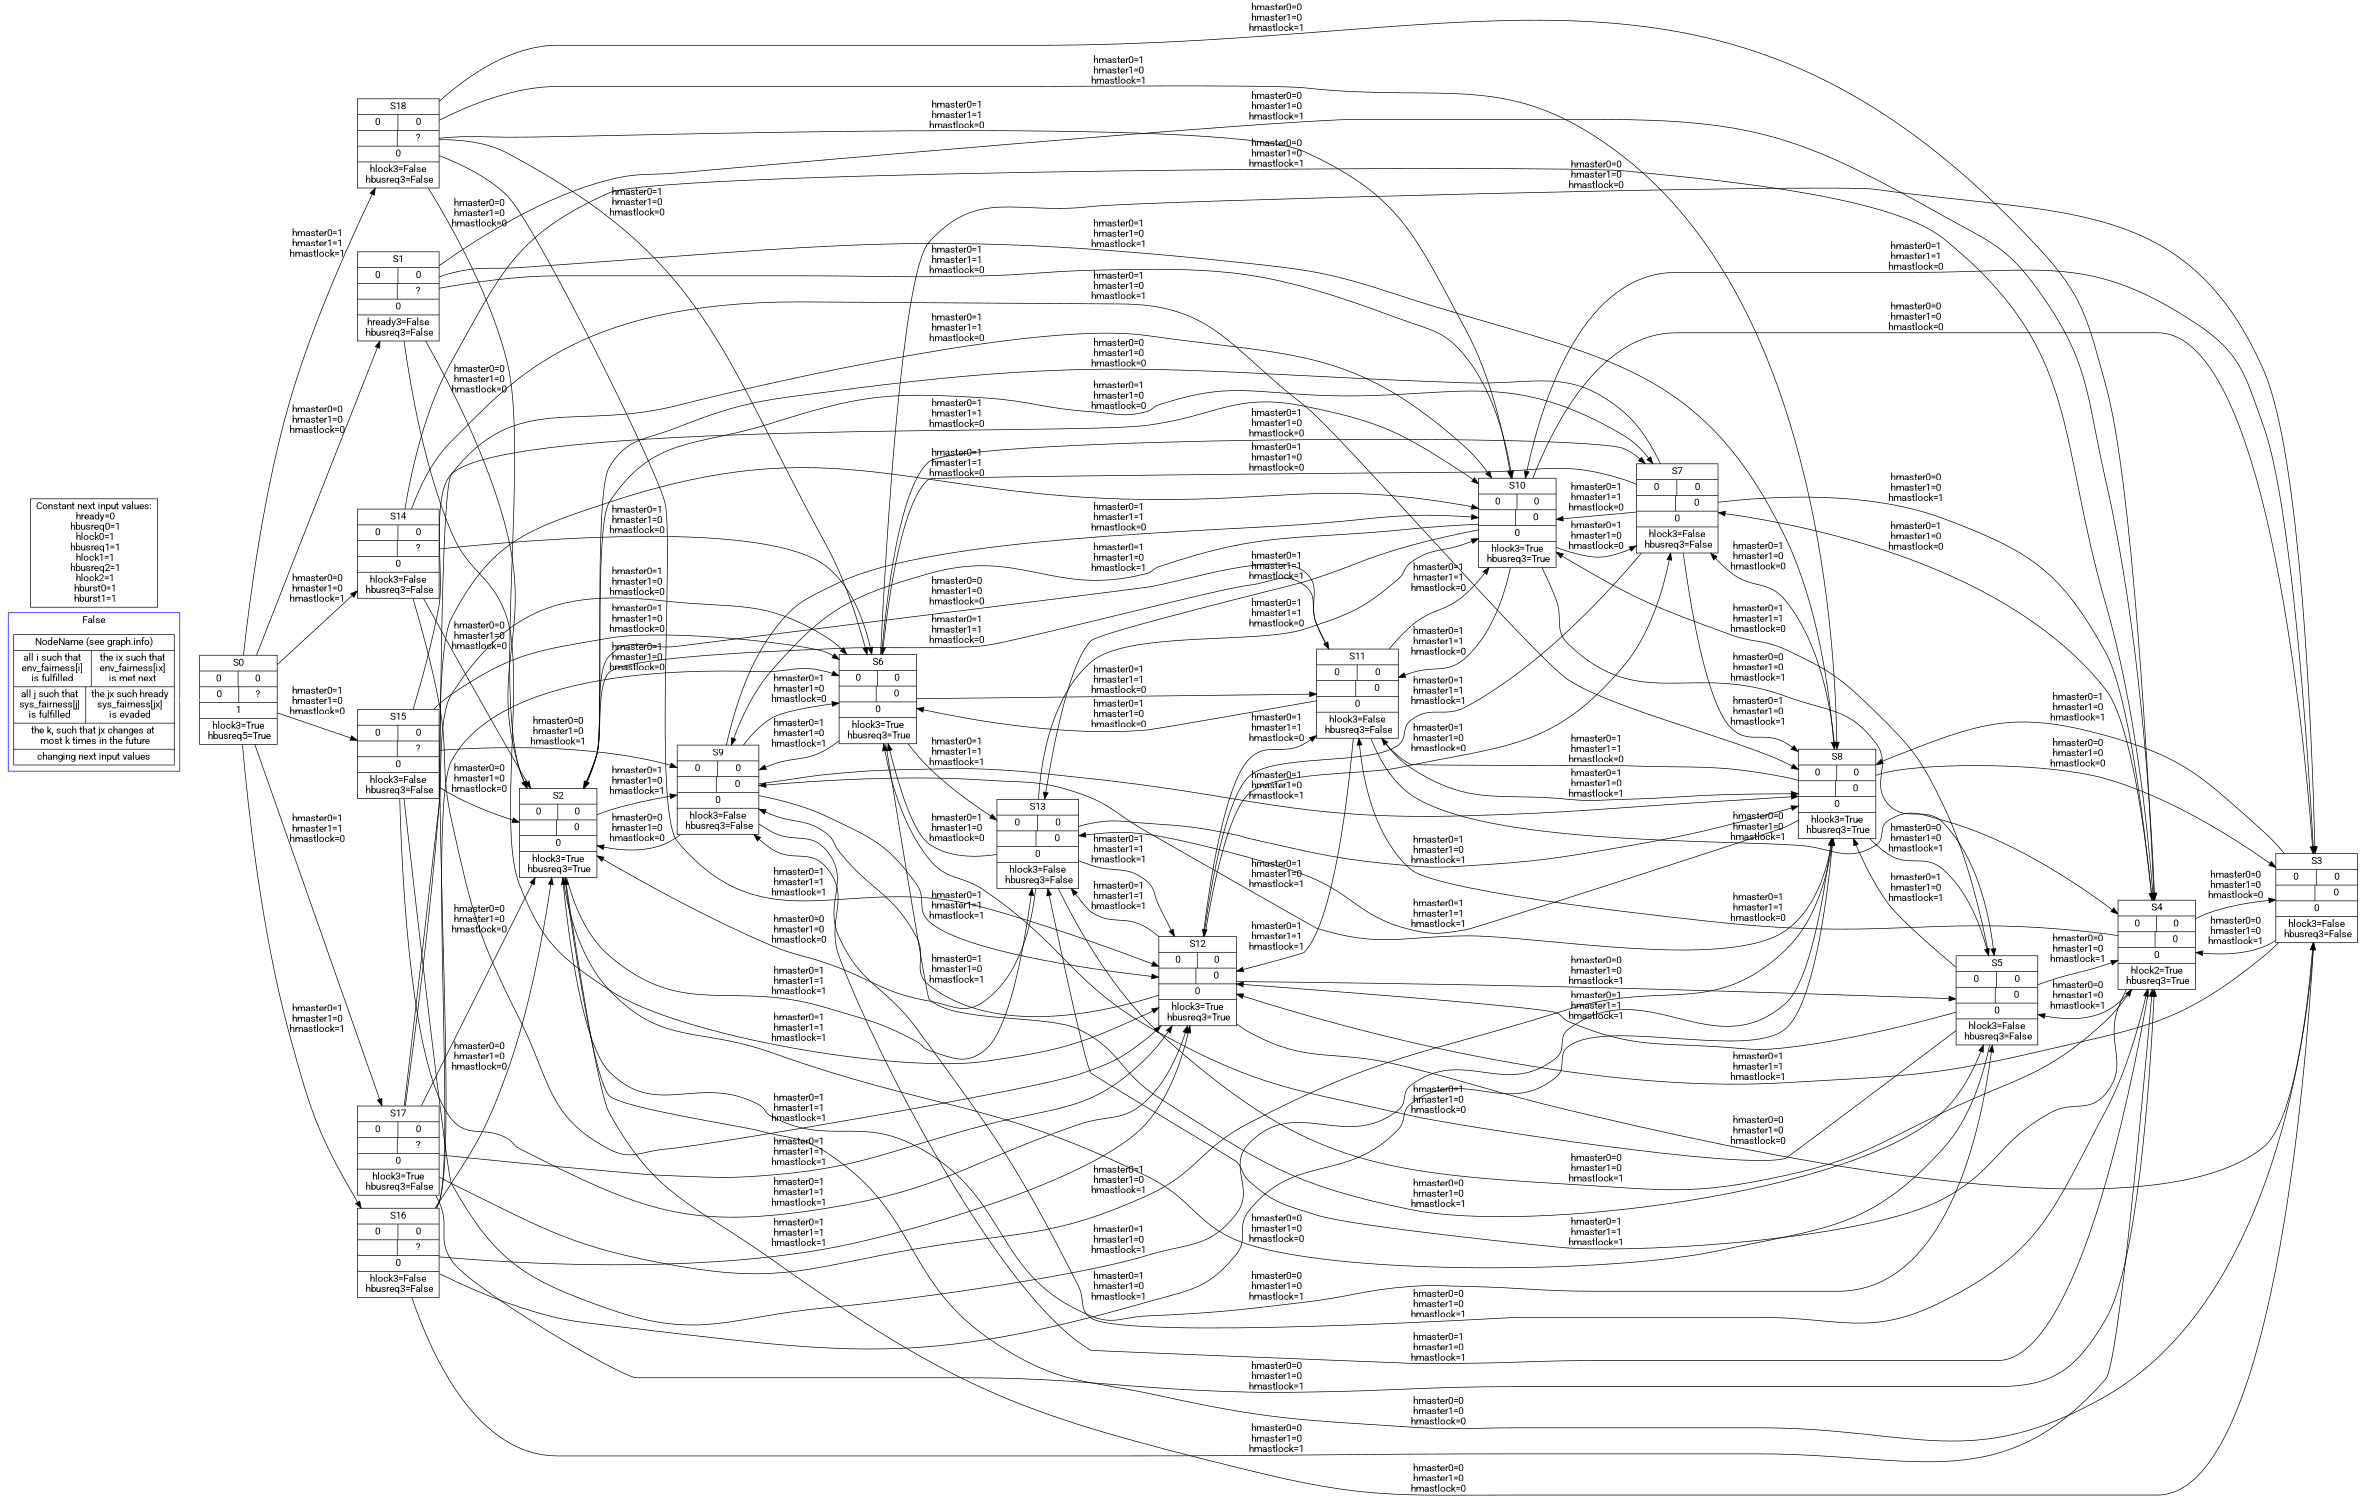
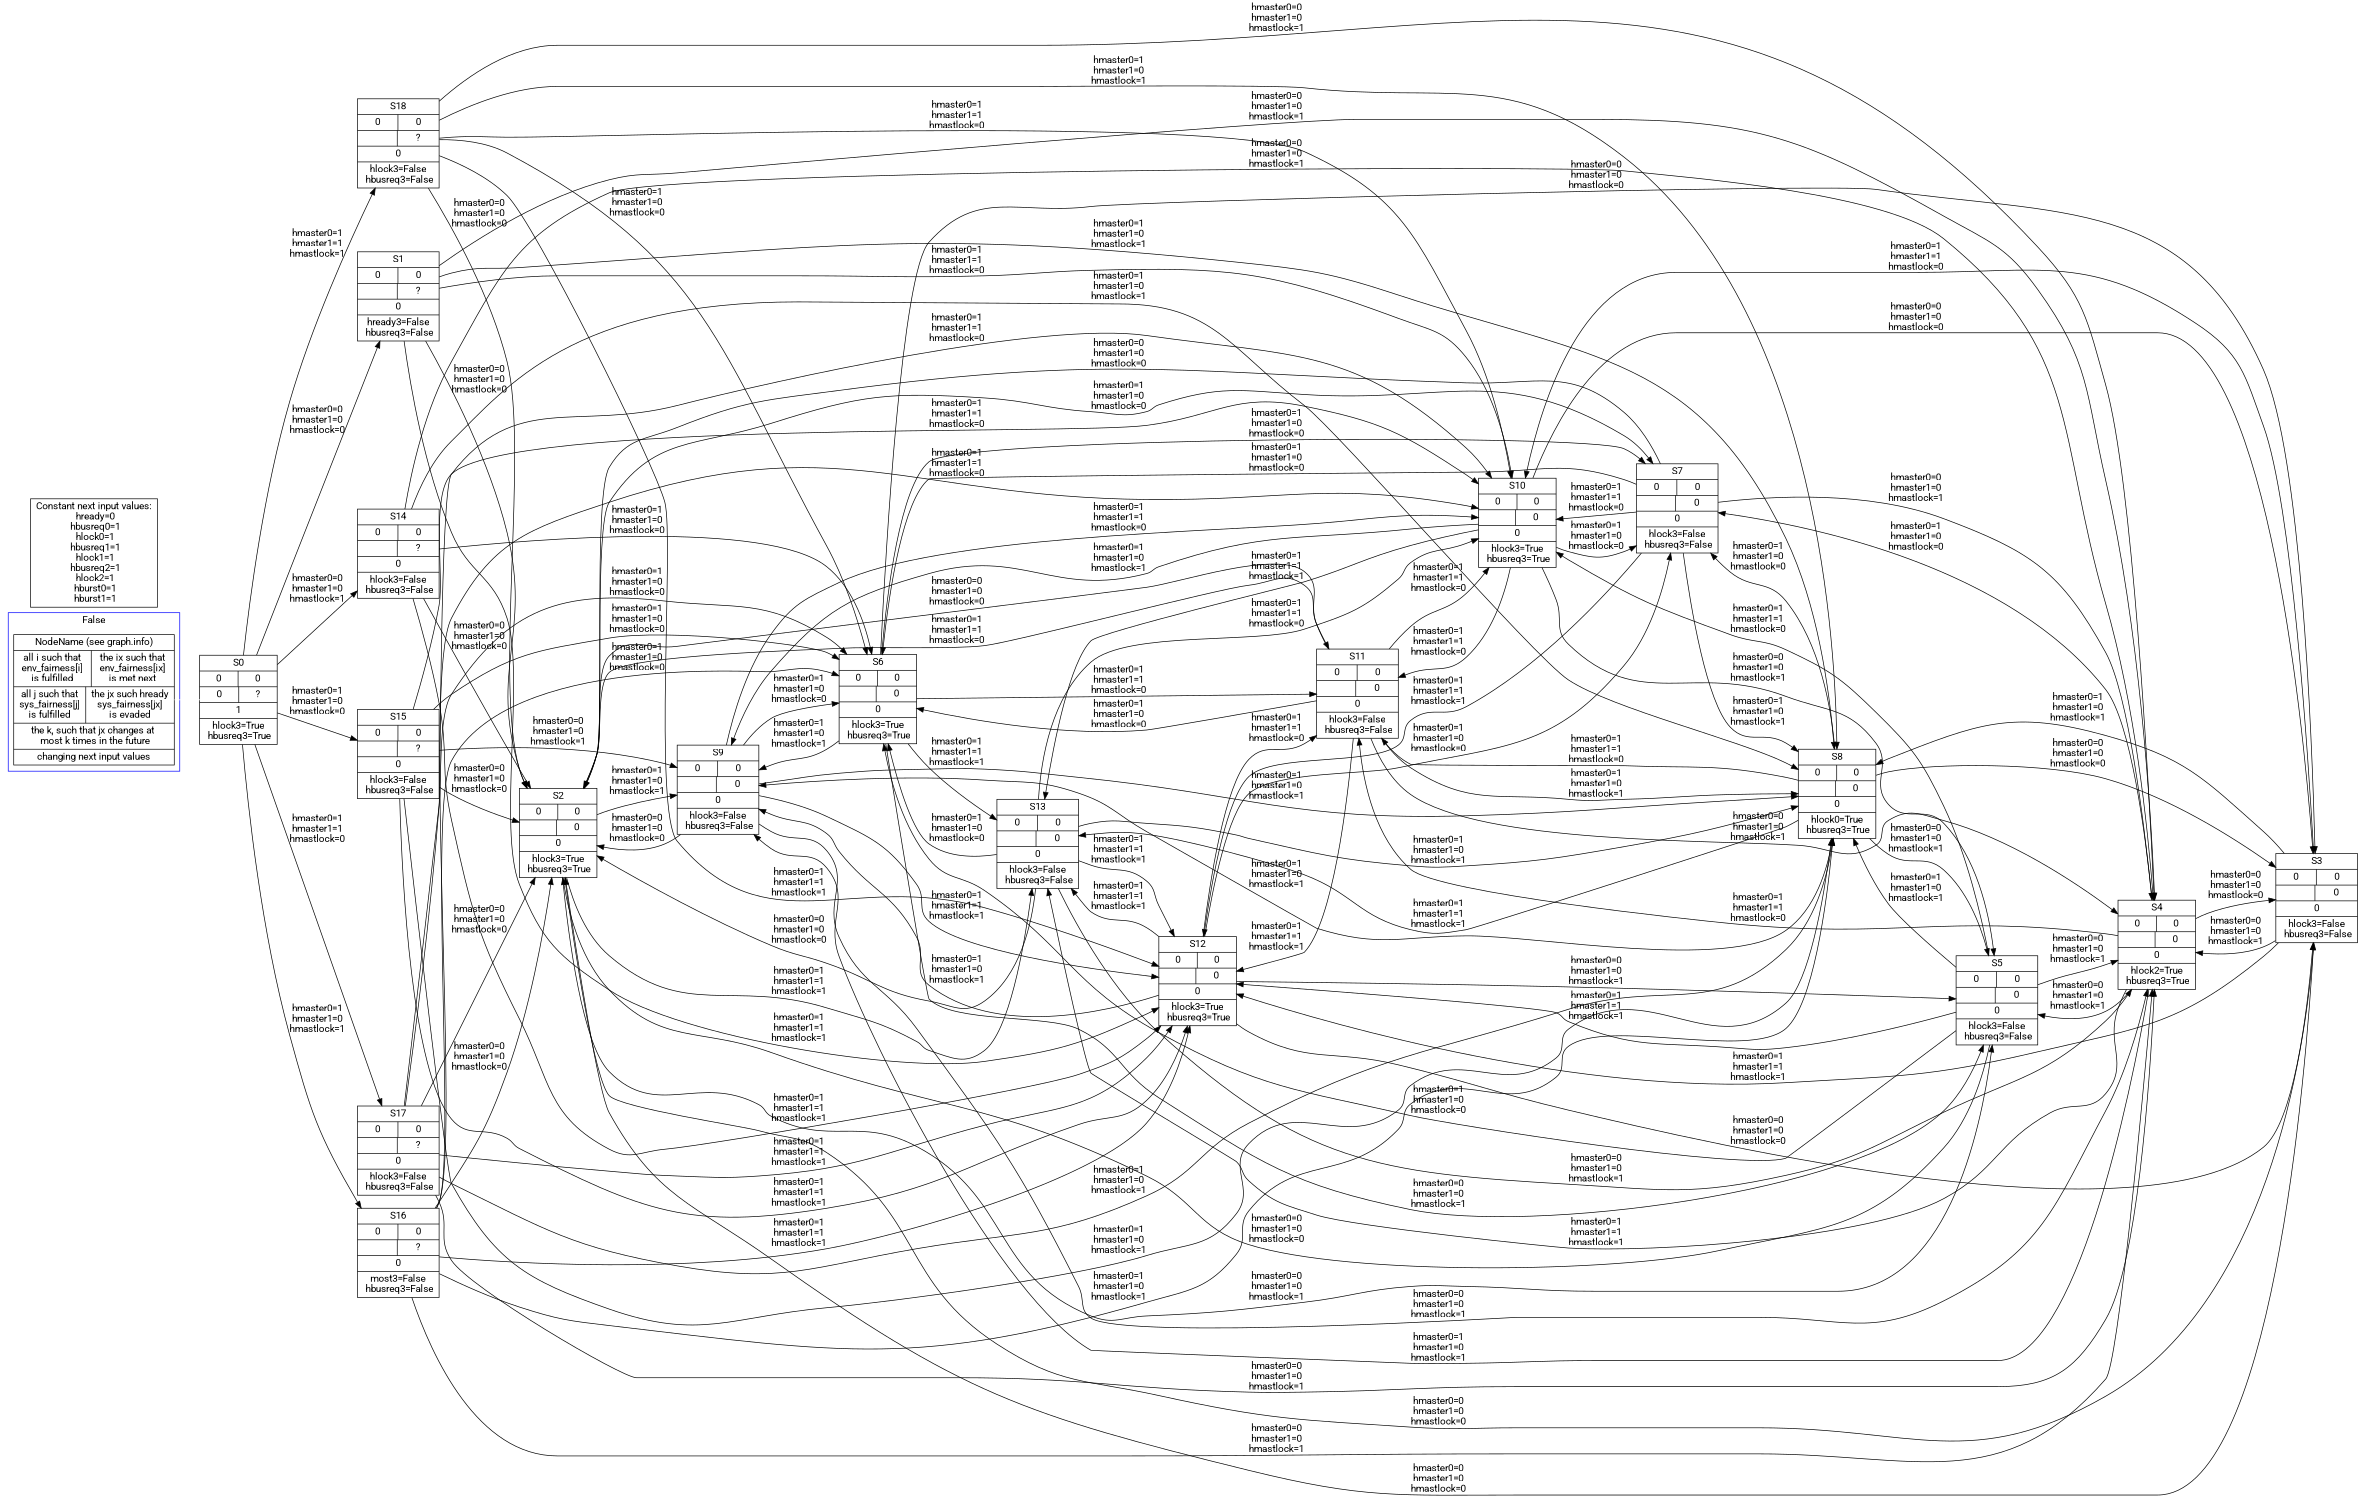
(238, 736) -> (238, 736)
(1837, 820) -> (1837, 820)
(398, 1177) -> (398, 1177)
(398, 1279) -> (398, 1279)
